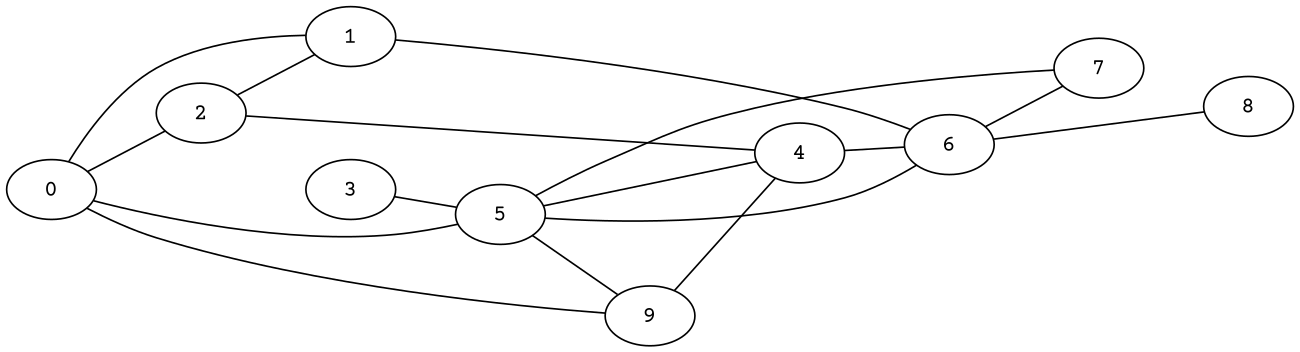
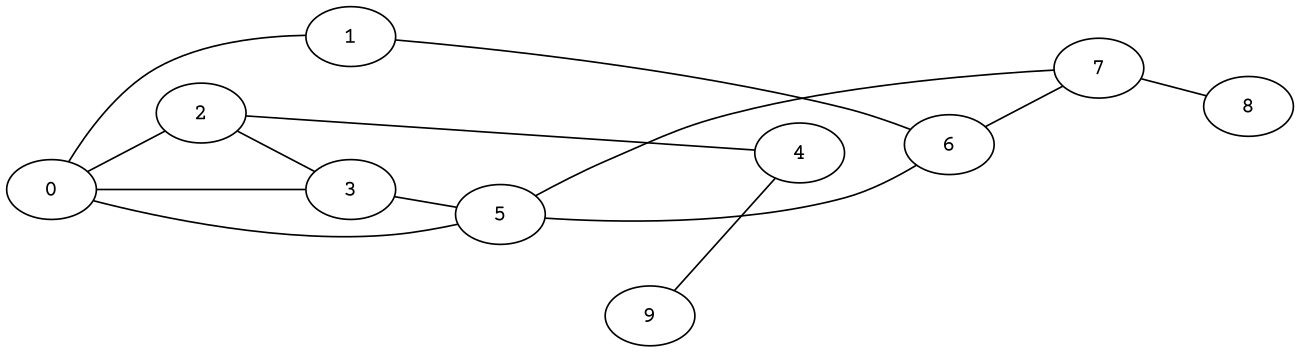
(276, 75) -> (276, 151)
(1099, 125) -> (1174, 87)
(874, 149) -> none
(650, 184) -> none
(575, 265) -> none
(342, 281) -> (201, 190)
